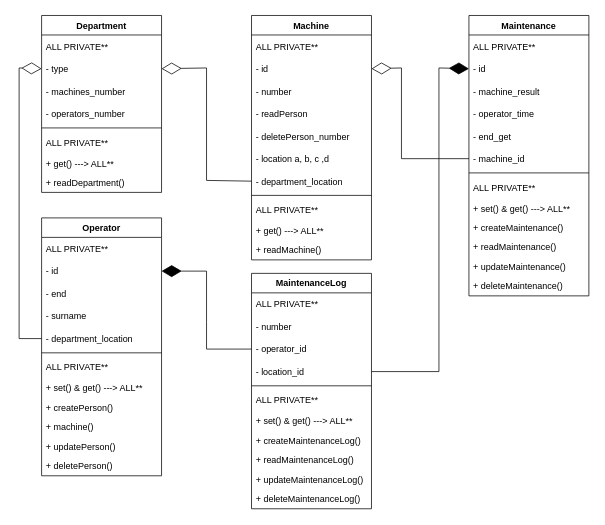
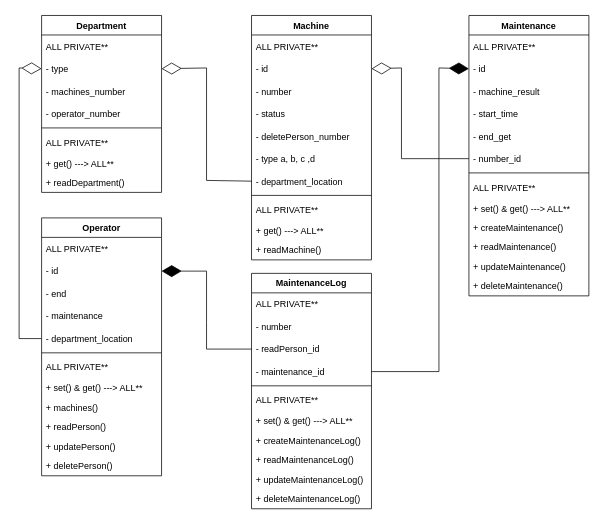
(90, 114) -> (87, 114)
(285, 114) -> (275, 114)
(509, 114) -> (501, 114)
(297, 159) -> (289, 159)
(500, 159) -> (499, 159)
(67, 317) -> (76, 317)
(286, 350) -> (291, 350)
(284, 372) -> (293, 372)
(85, 408) -> (74, 408)
(71, 428) -> (80, 428)
